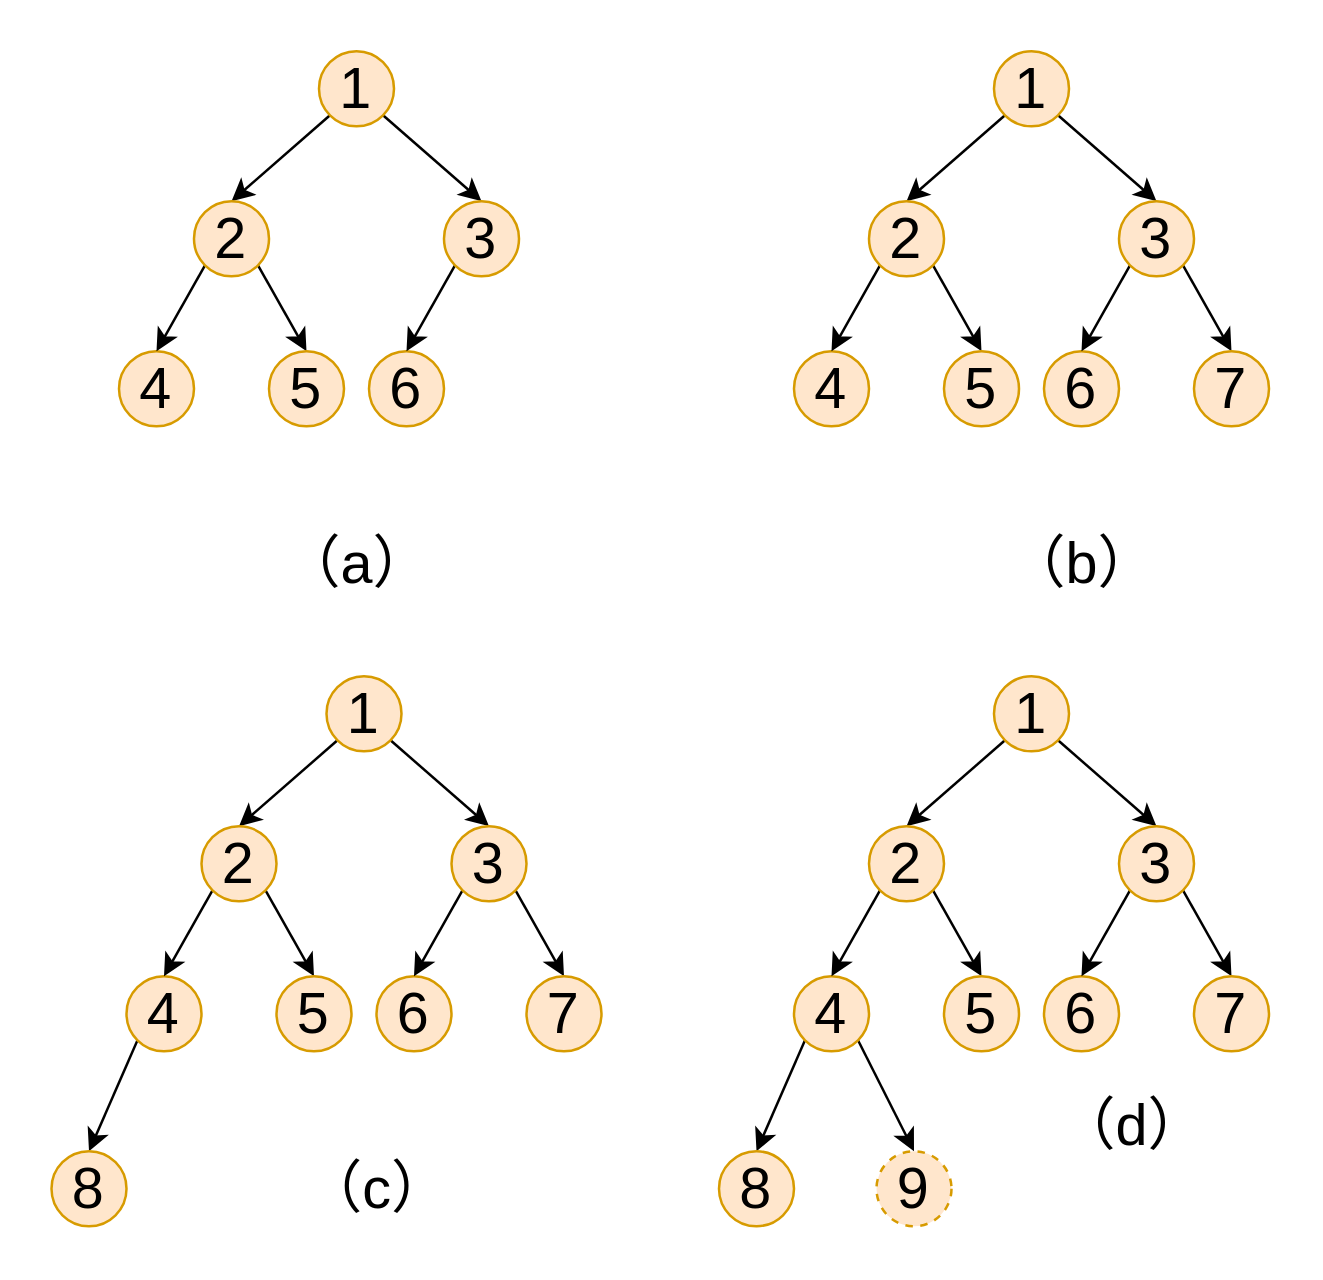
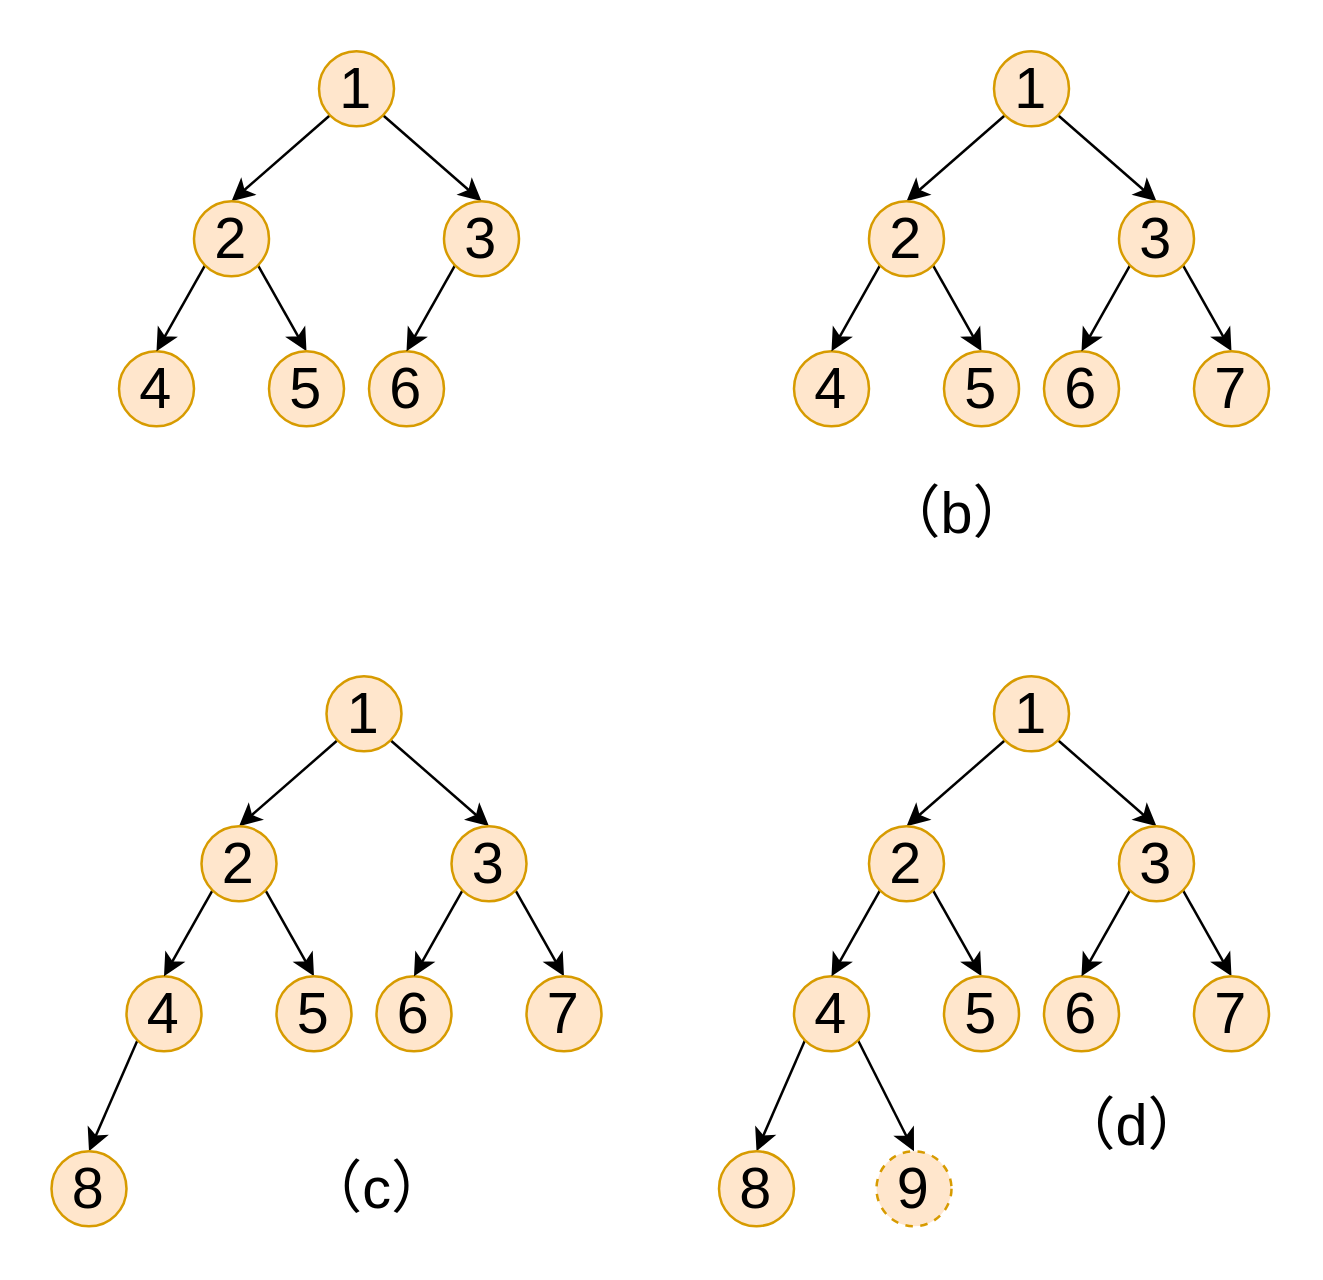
(356, 564) -> none
(1081, 564) -> (956, 514)
